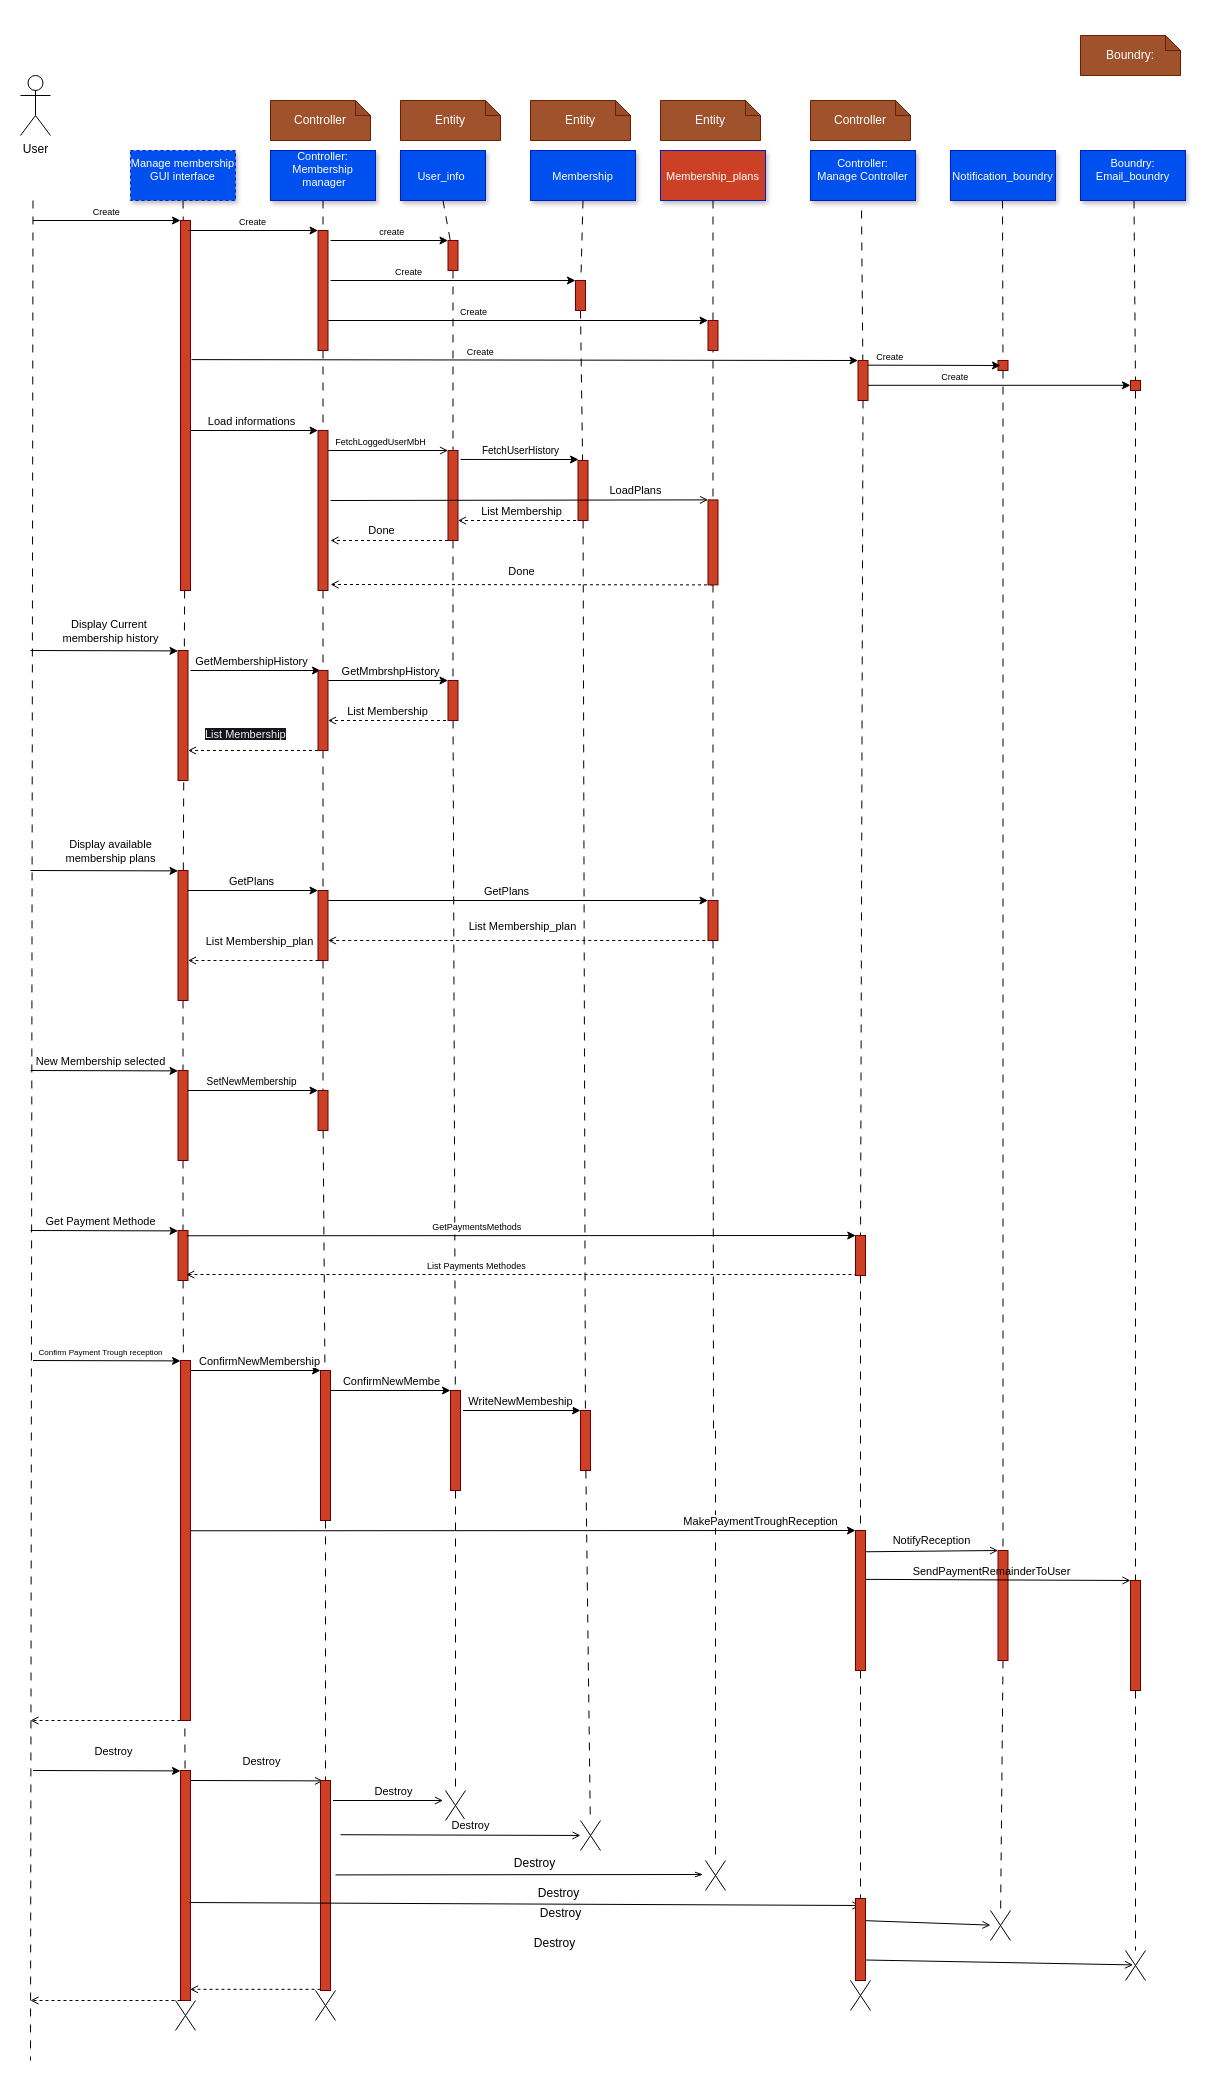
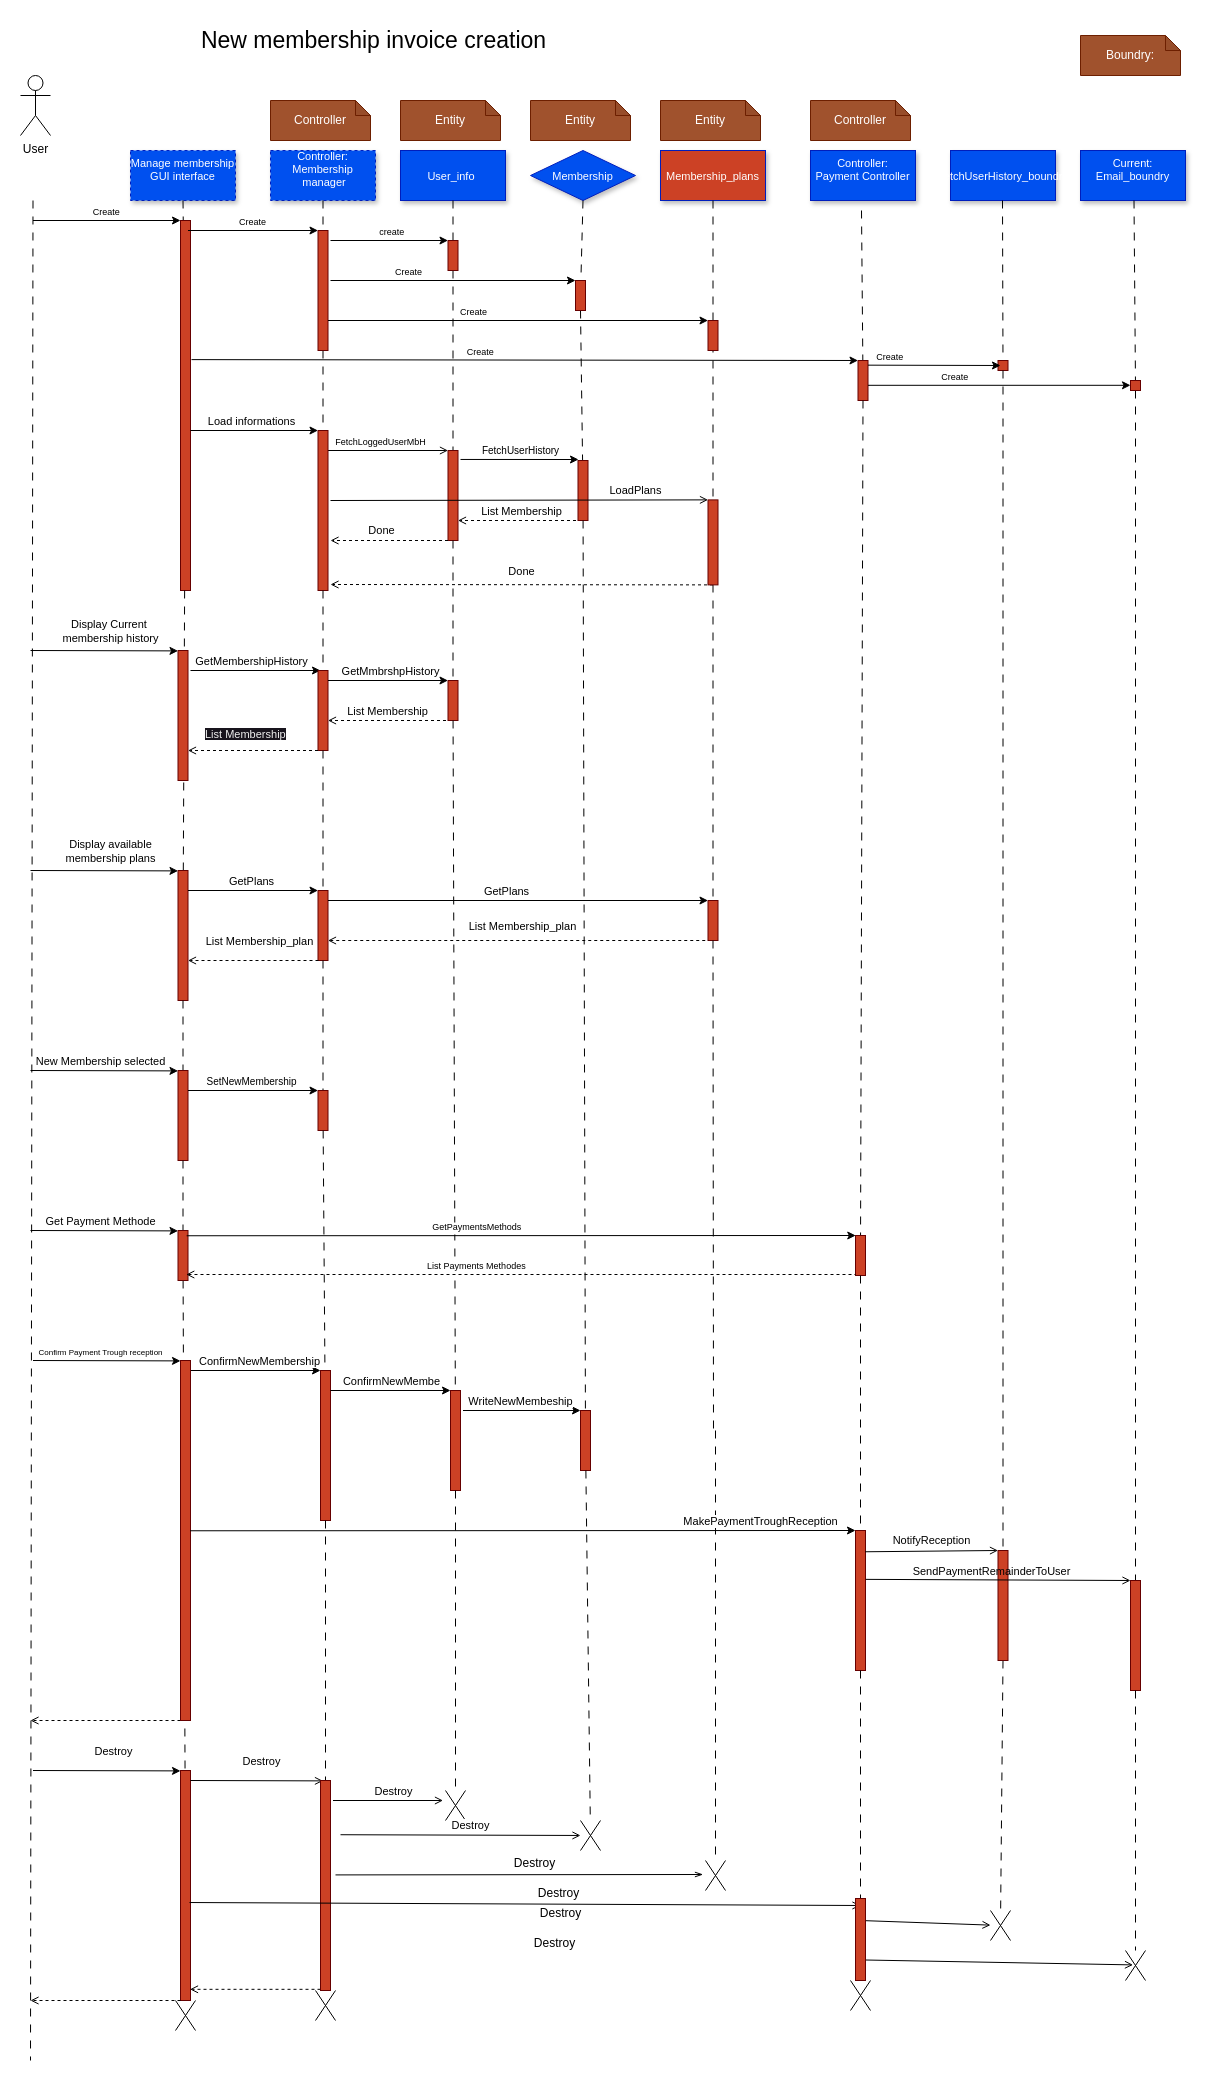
none -> (373, 41)
(863, 163) -> (863, 163)
(1133, 163) -> (1133, 163)
(323, 176) -> (323, 176)
(443, 176) -> (453, 176)
(583, 176) -> (583, 176)
(1003, 176) -> (1003, 176)
